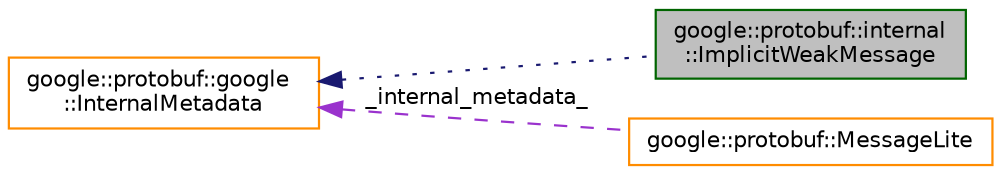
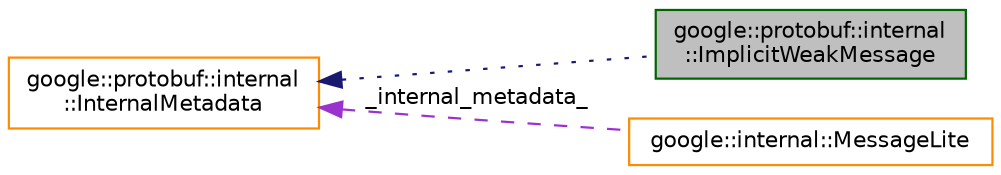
(164, 93) -> (164, 93)
(811, 142) -> (811, 142)
